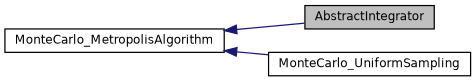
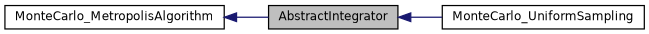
(252, 53) -> (427, 17)
